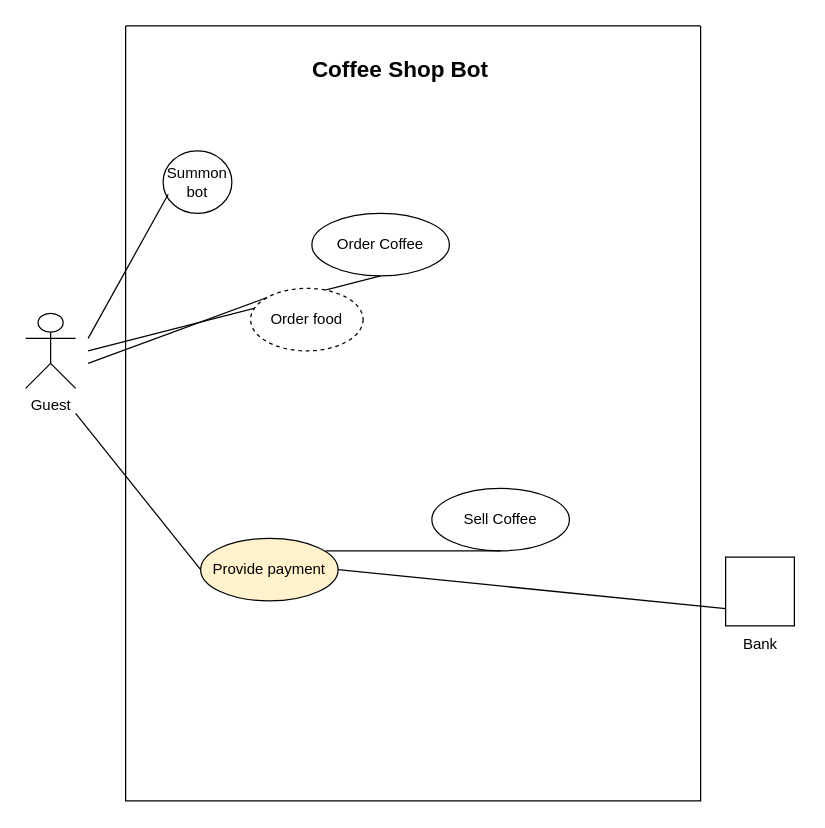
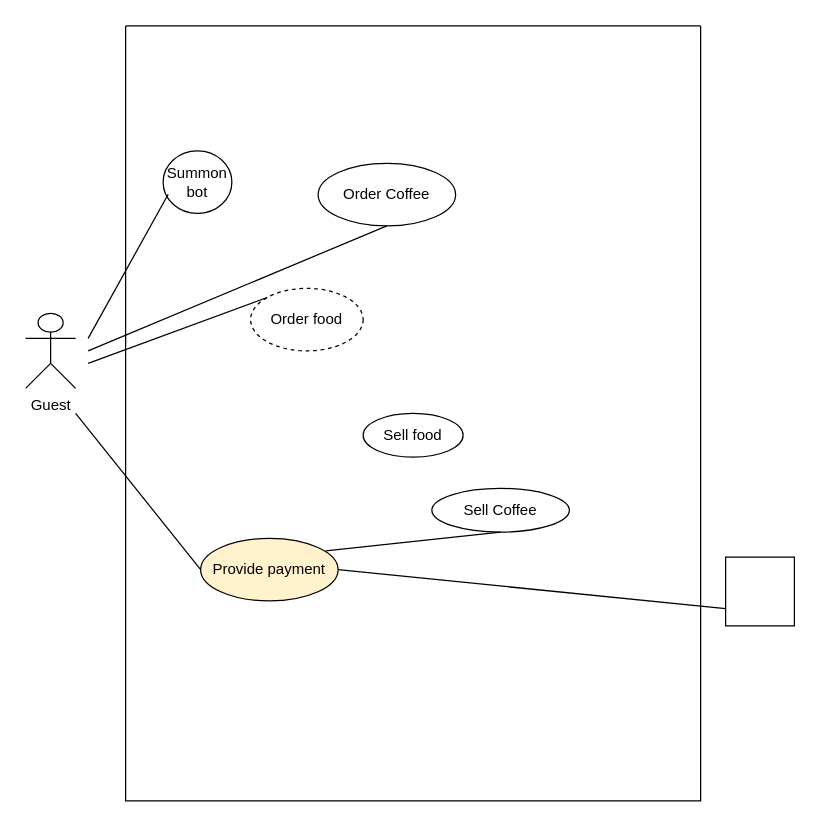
(401, 69) -> none
(381, 244) -> (387, 194)
none -> (413, 435)
(501, 519) -> (501, 510)
(760, 644) -> none
